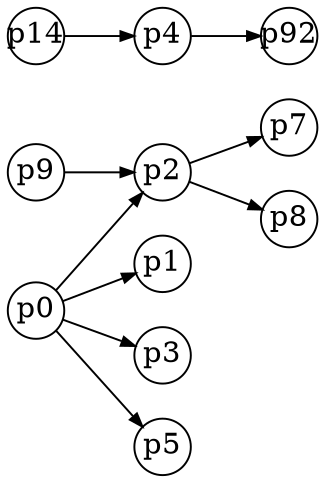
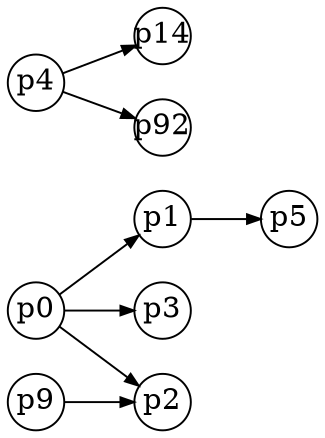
(92, 36) -> (93, 62)
(289, 128) -> none
(289, 219) -> none
(95, 373) -> (219, 219)
